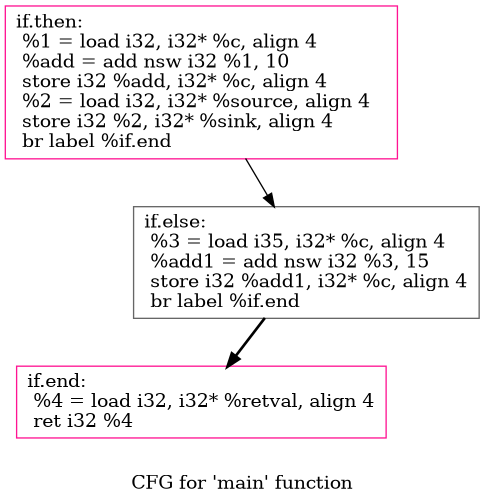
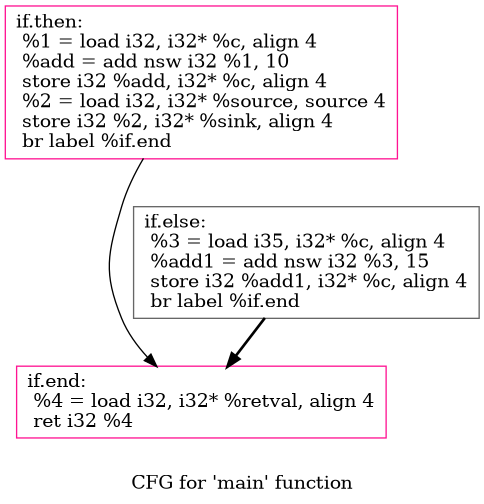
(193, 102) -> (201, 102)
(256, 177) -> (110, 260)
